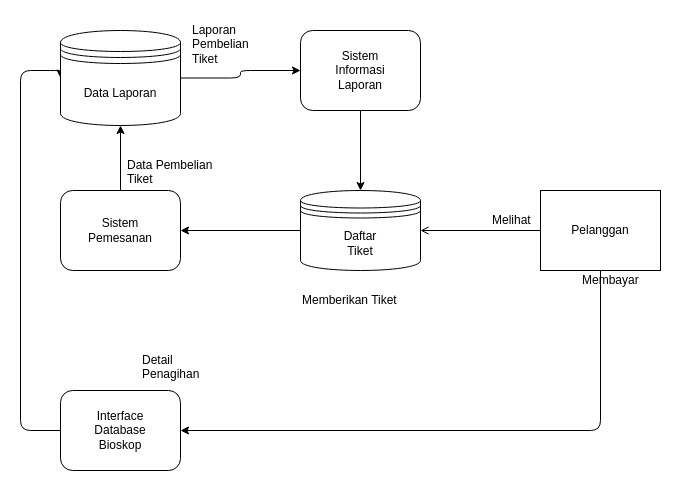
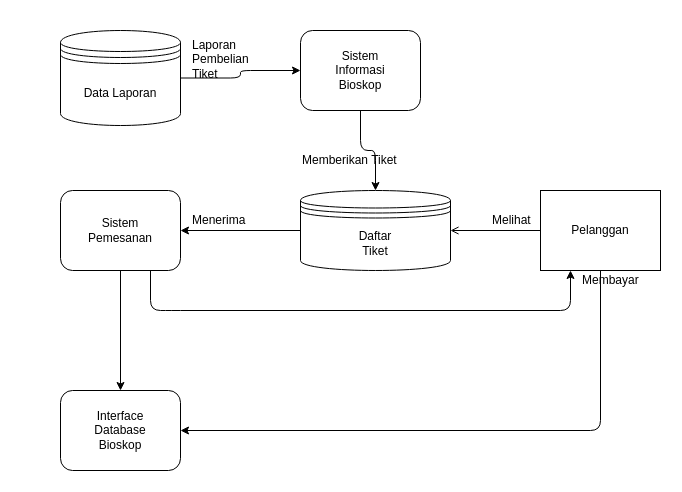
(231, 41) -> (231, 56)
(361, 71) -> (361, 71)
(121, 161) -> none
(181, 171) -> none
none -> (231, 221)
(361, 231) -> (376, 231)
(21, 251) -> none
(366, 301) -> (366, 161)
none -> (360, 311)
none -> (121, 327)
(181, 366) -> none
